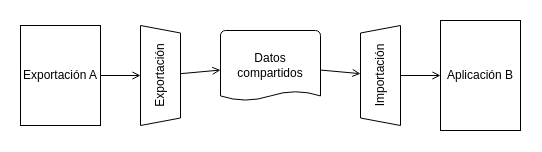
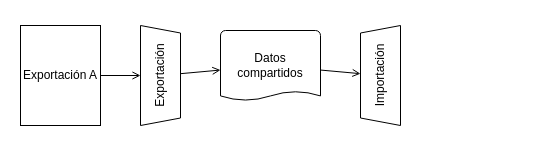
(419, 76) -> none
(481, 76) -> none
